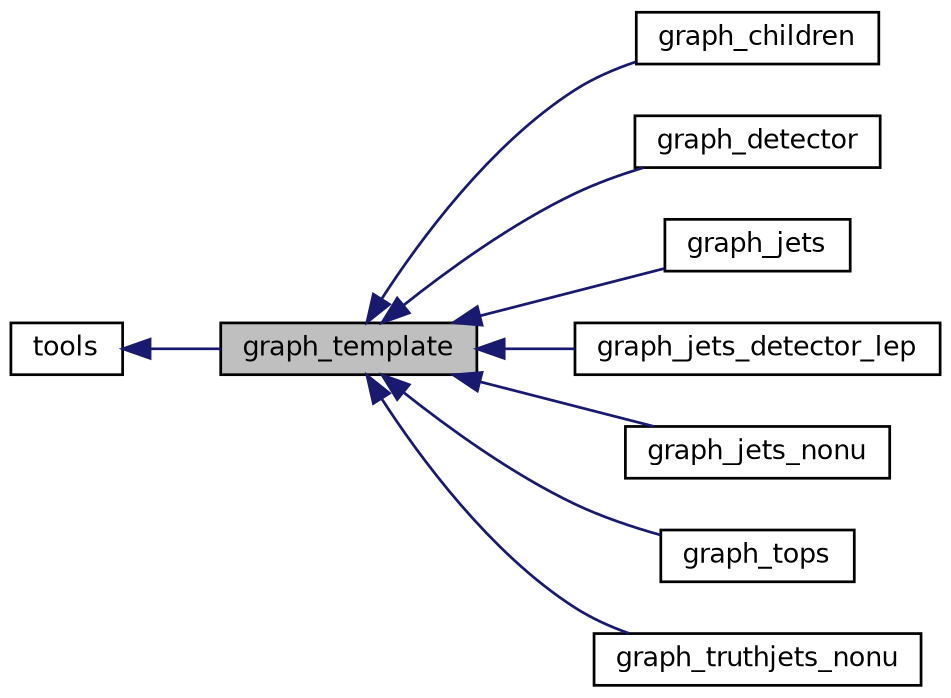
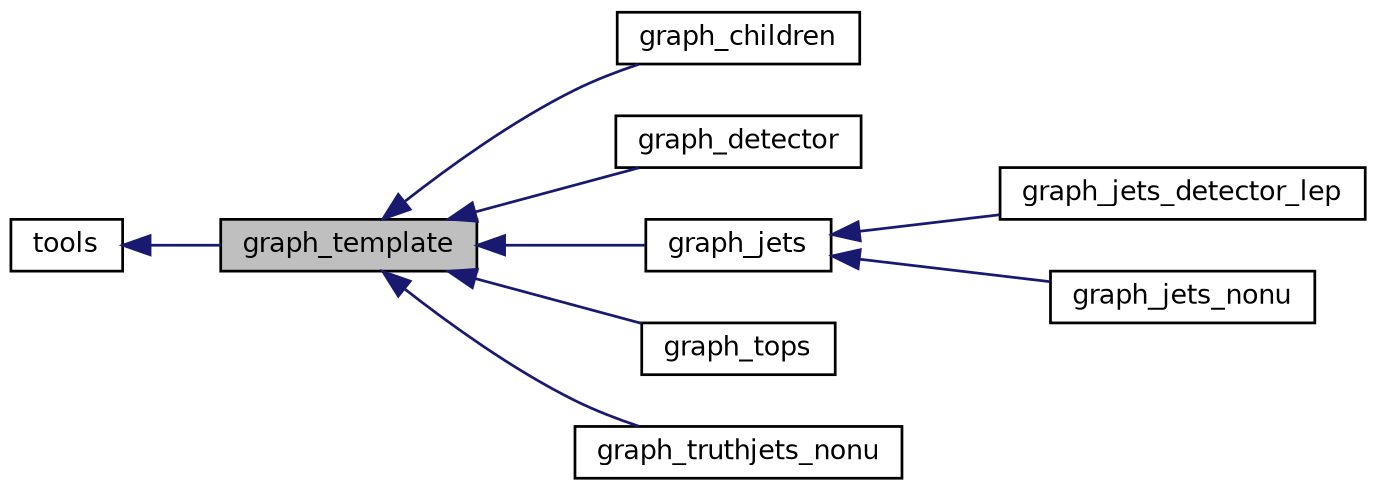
(540, 349) -> (929, 223)
(567, 404) -> (955, 270)
